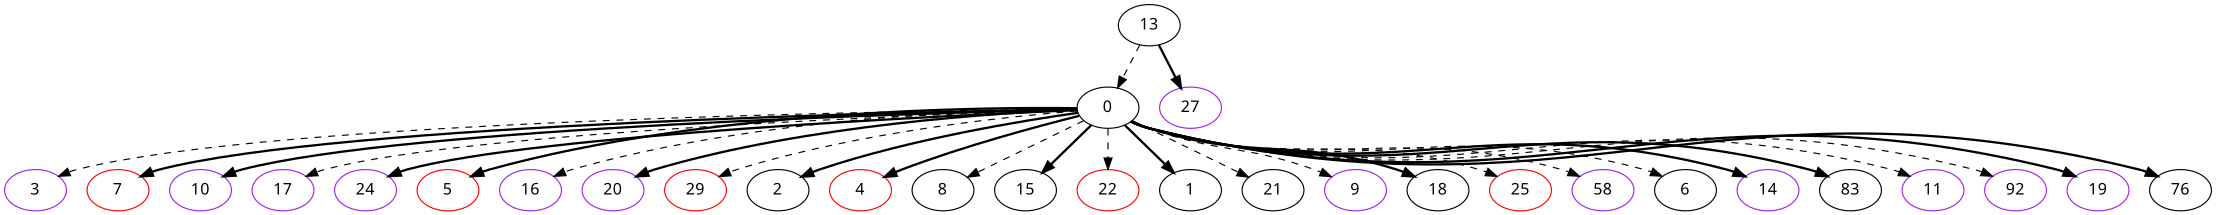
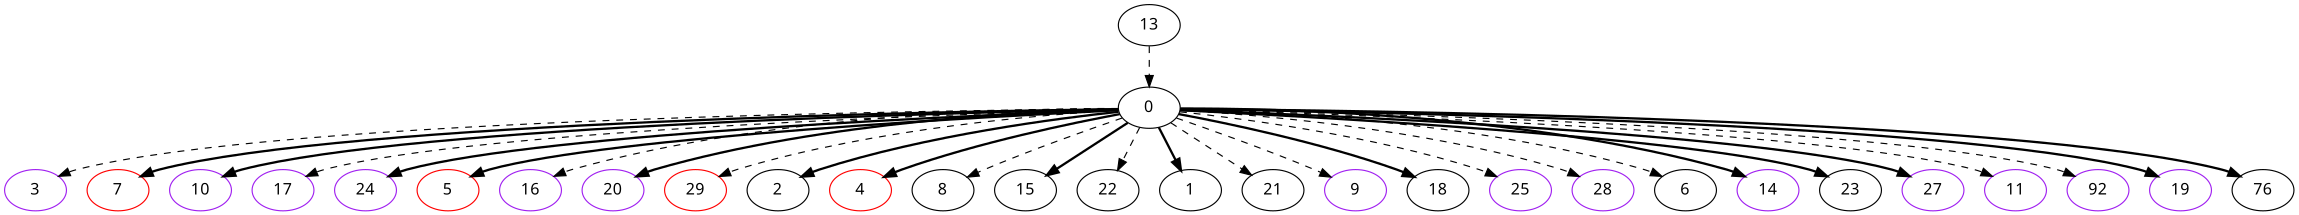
(1167, 61) -> (1703, 142)
(1108, 190) -> (1108, 190)
(1521, 190) -> (1521, 190)
(1603, 190) -> (1603, 190)
(1851, 190) -> (1851, 190)
